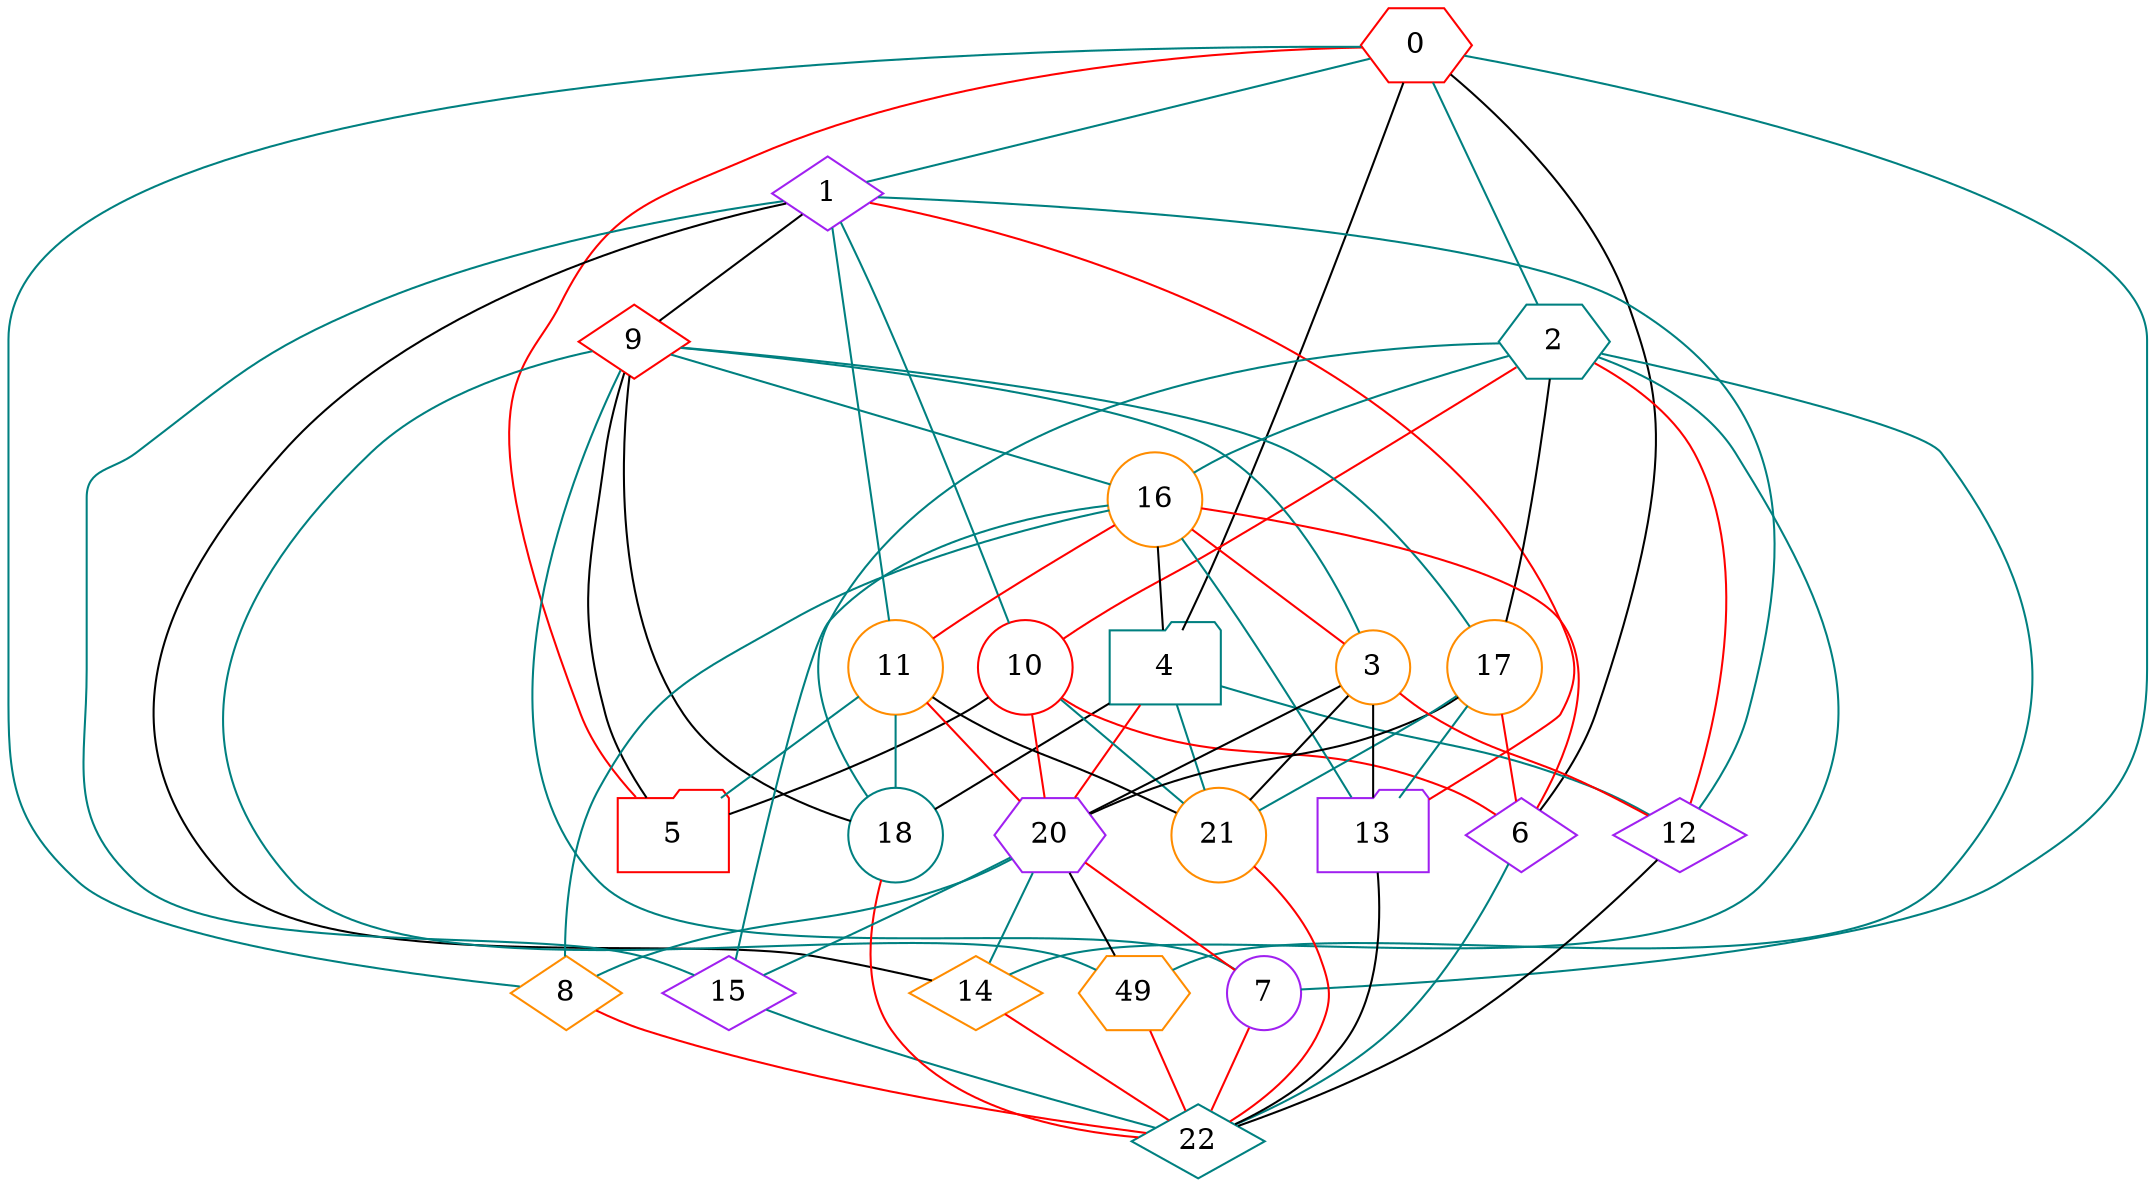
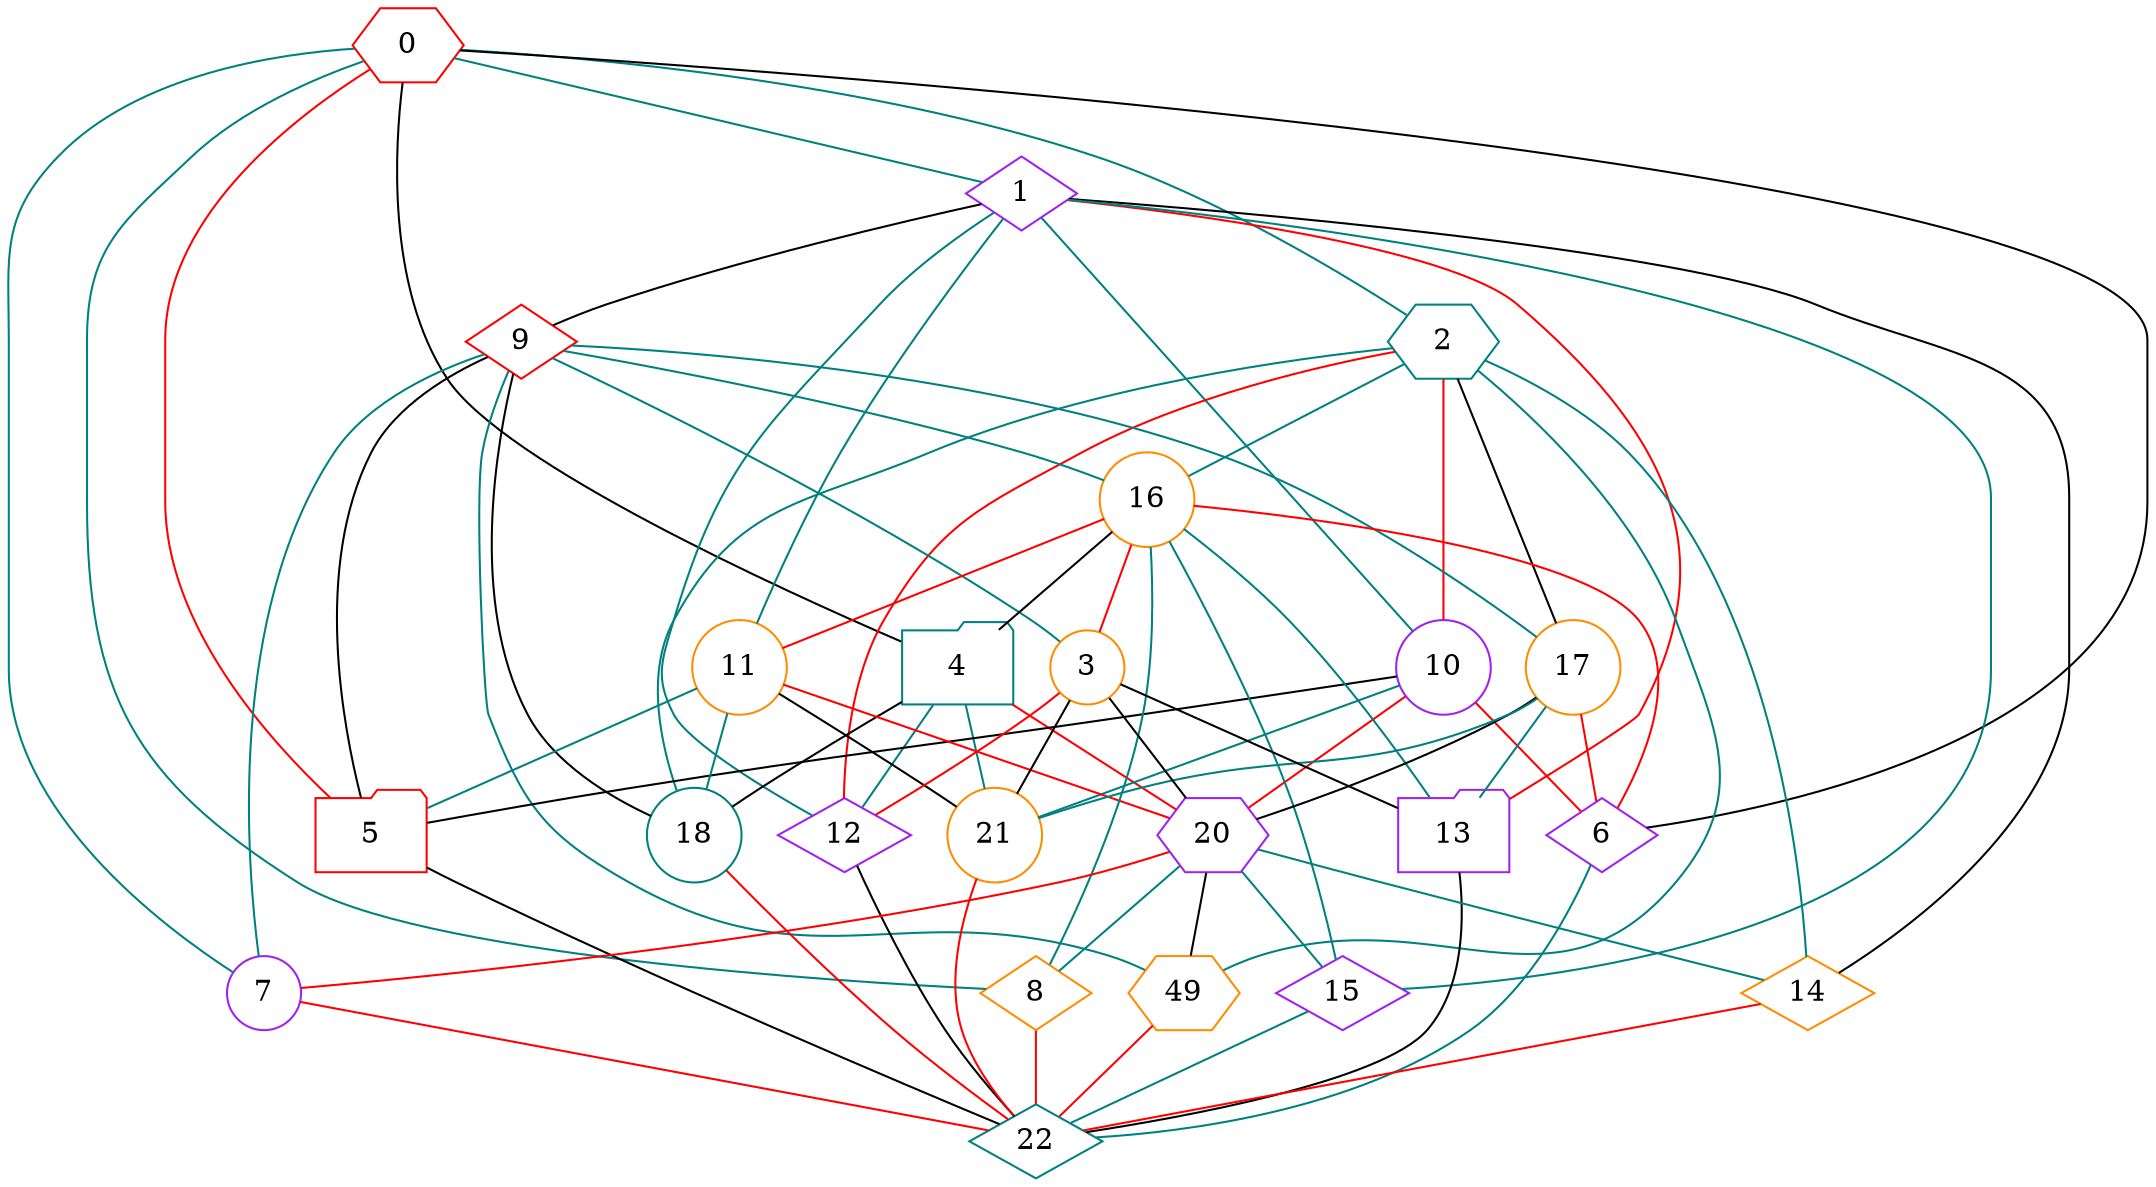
(1025, 667) -> (1443, 667)
none -> (711, 1000)
